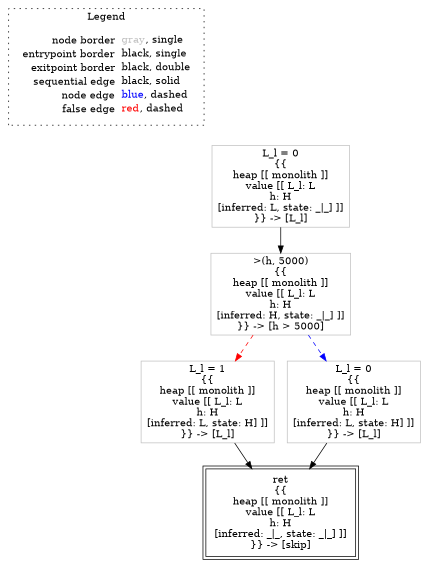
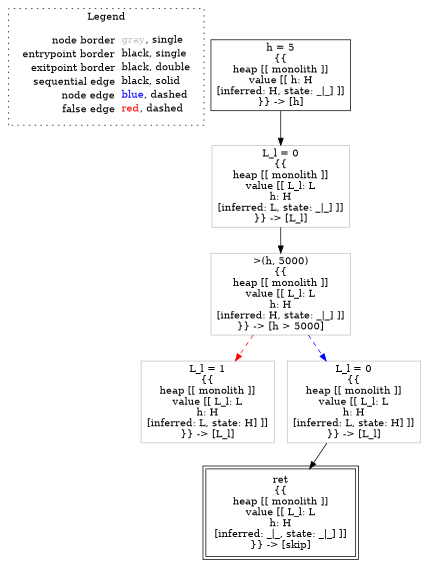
none -> (281, 75)
(241, 453) -> none
